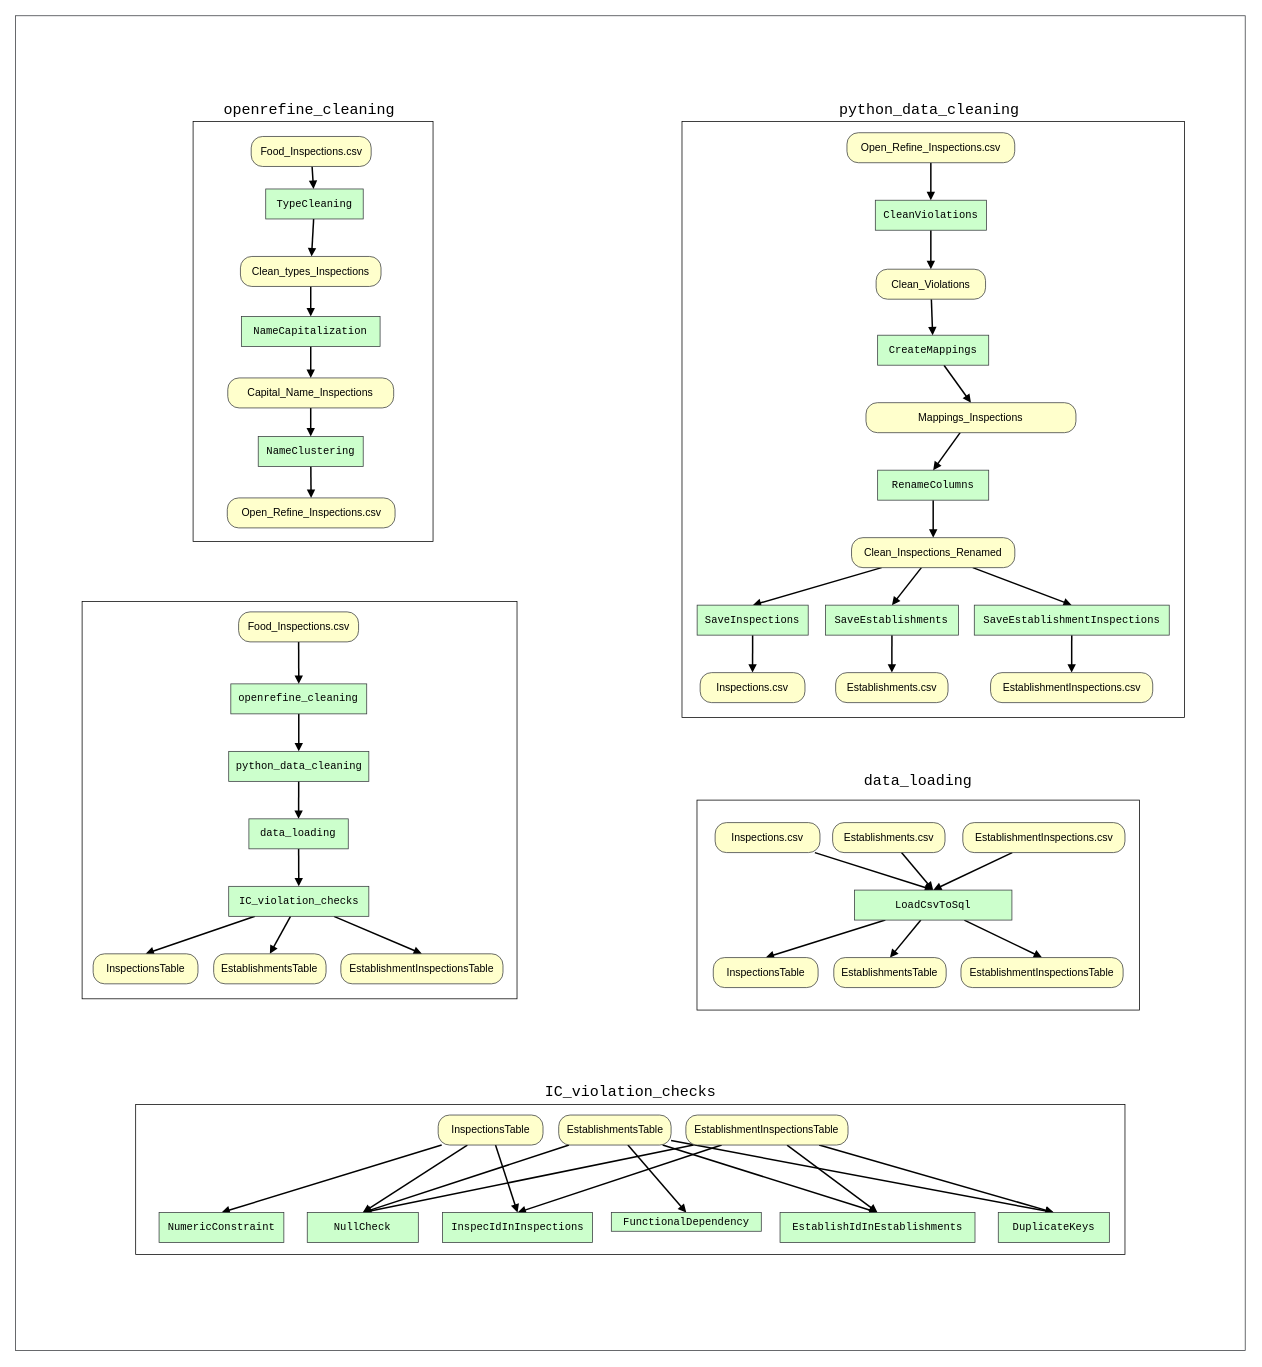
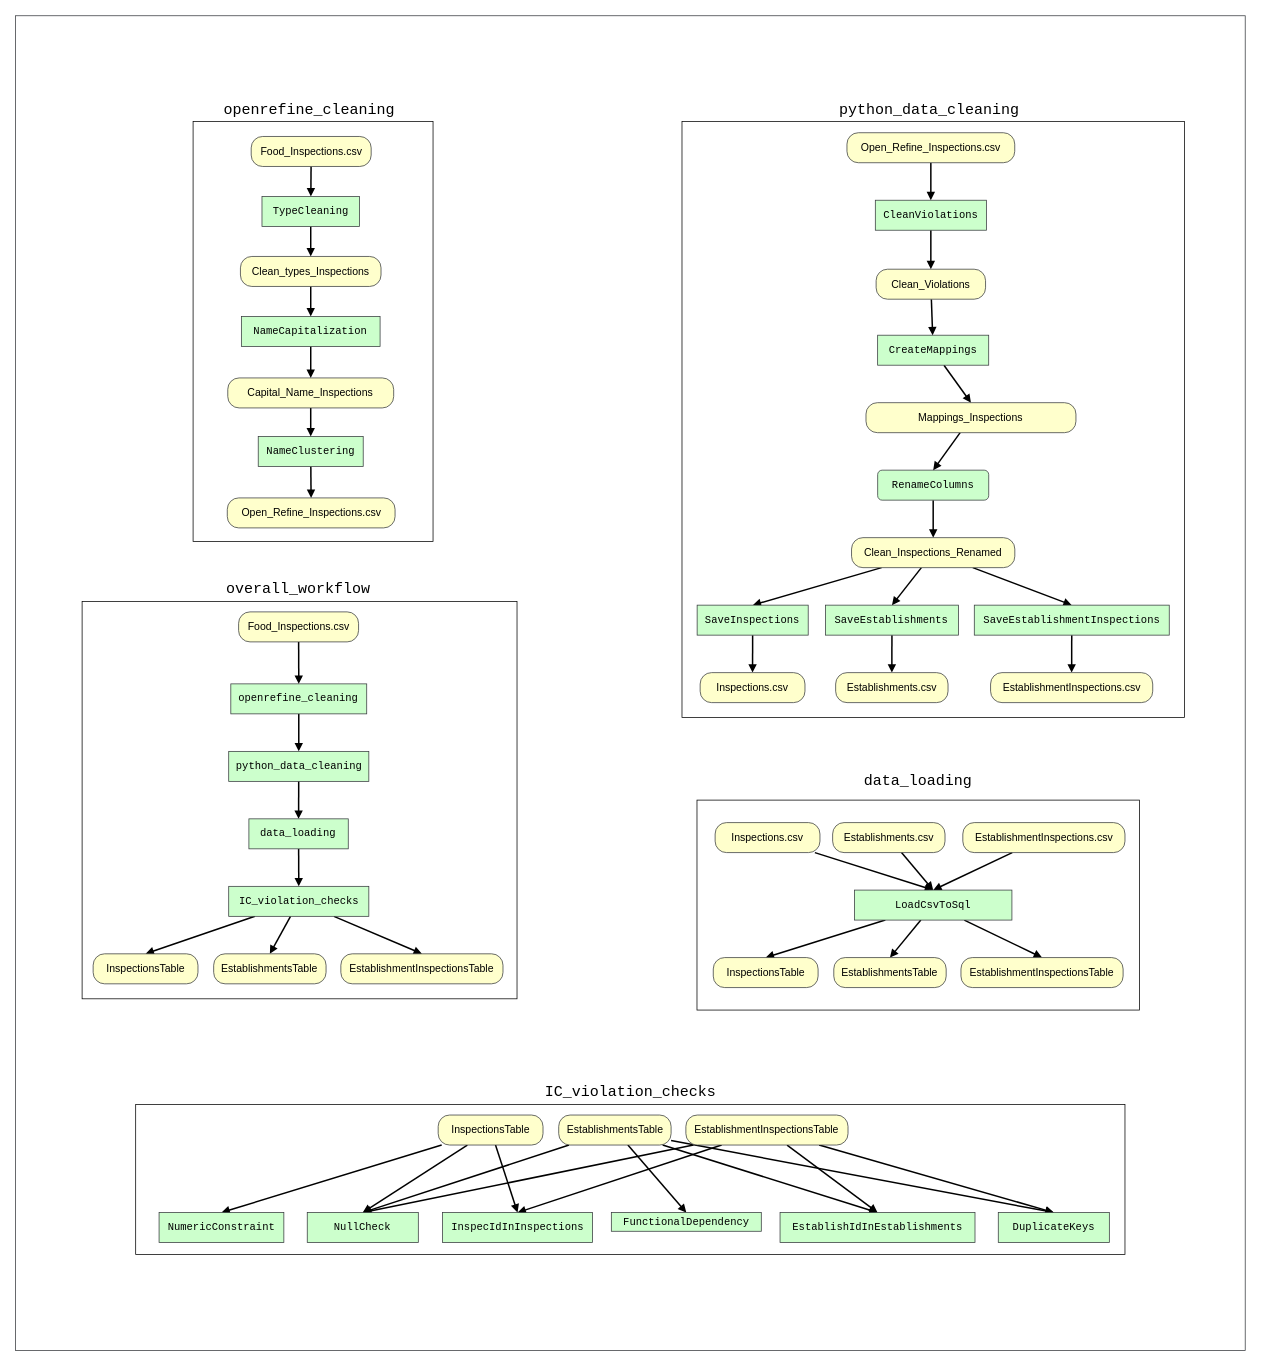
(315, 204) -> (311, 211)
(933, 485) -> (933, 485)
none -> (299, 588)
